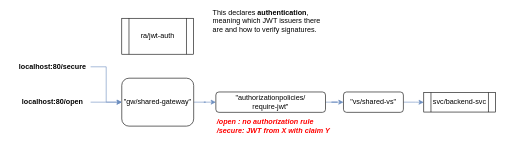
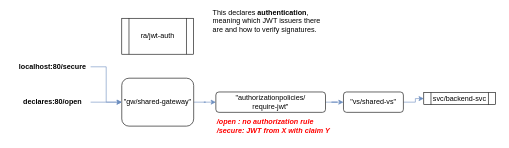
(51, 102) -> (51, 102)
(460, 102) -> (460, 99)
